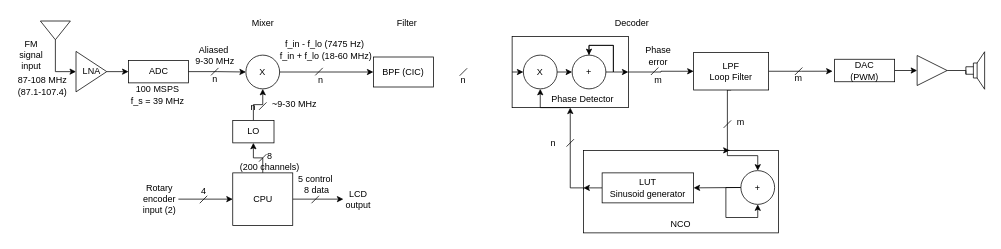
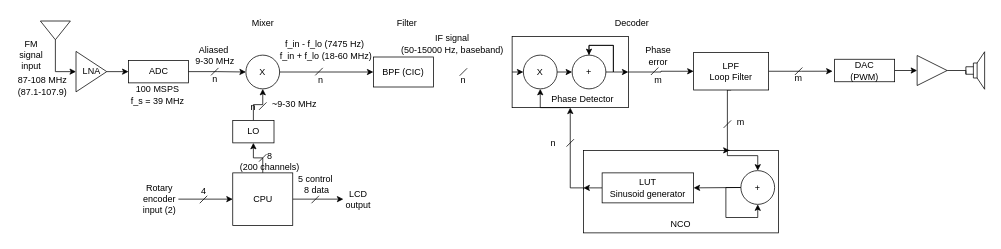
none -> (452, 44)
(42, 86) -> (42, 86)
